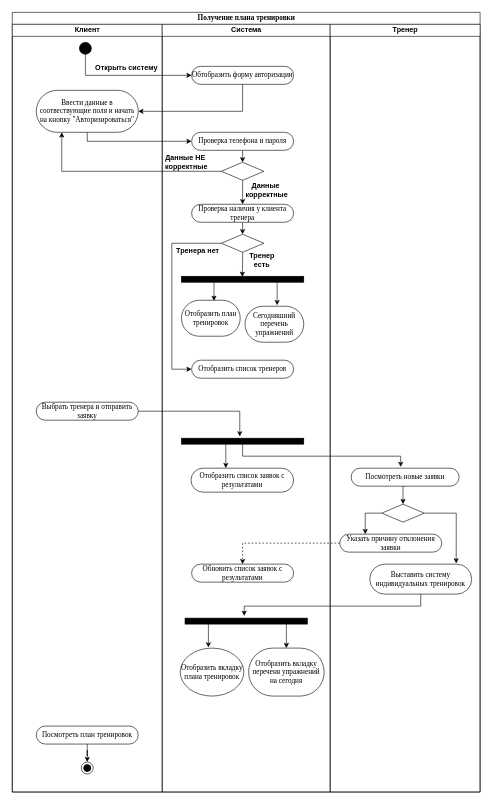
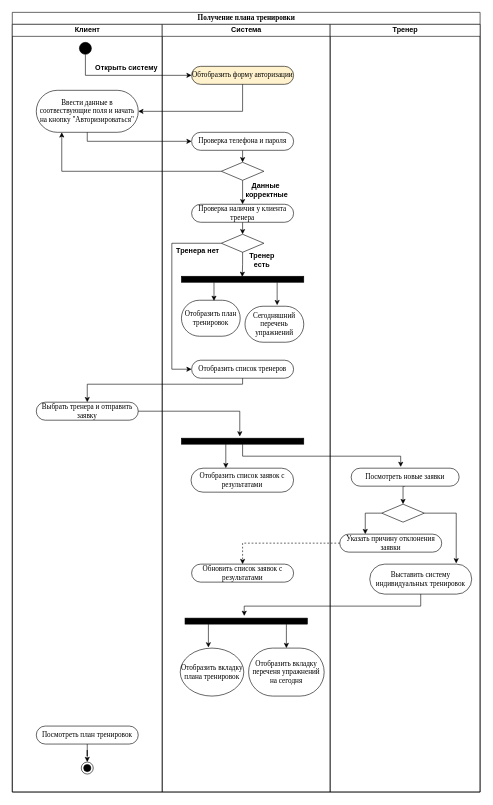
(243, 75) -> (243, 75)
(186, 162) -> none
none -> (243, 382)
